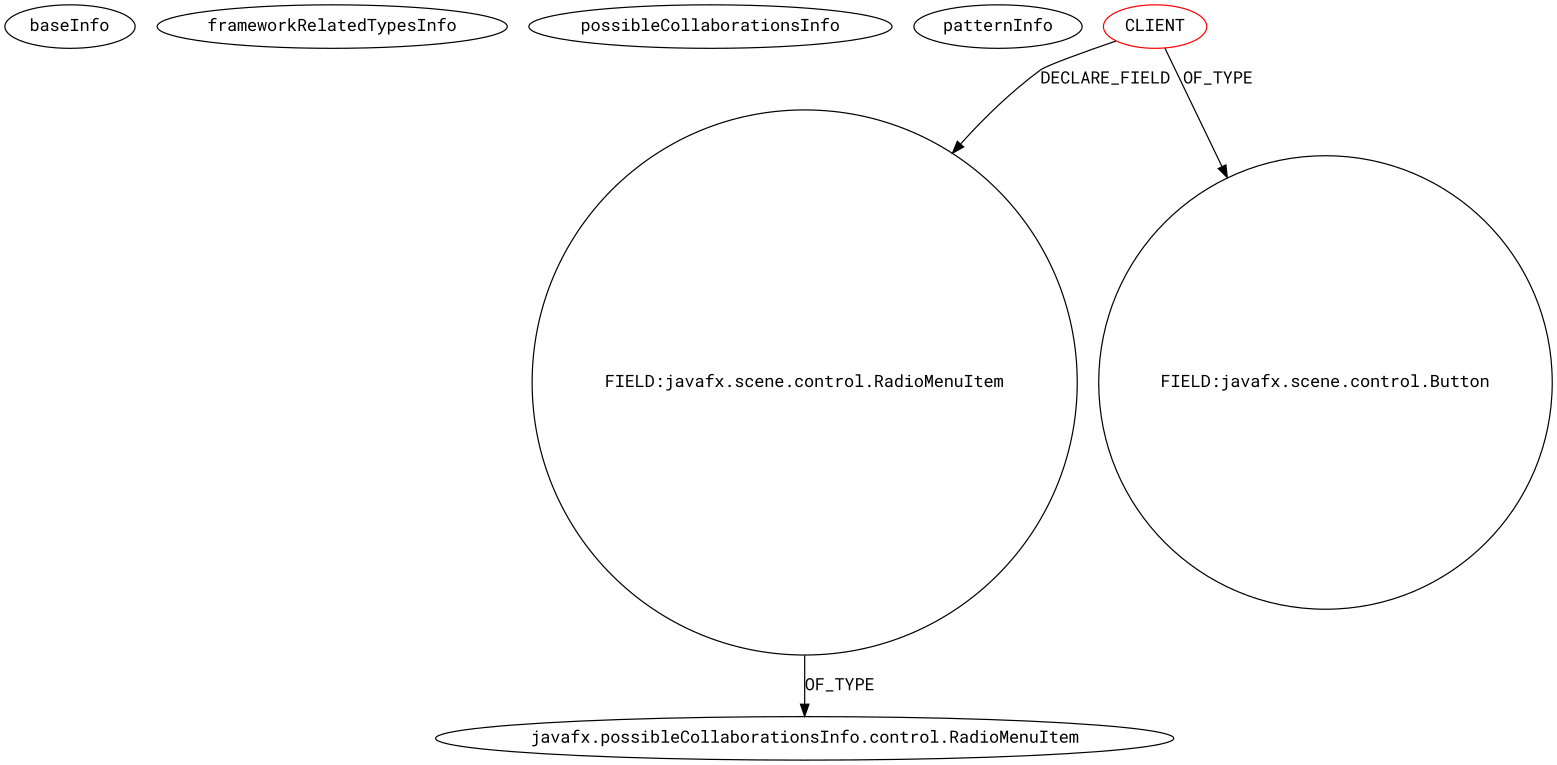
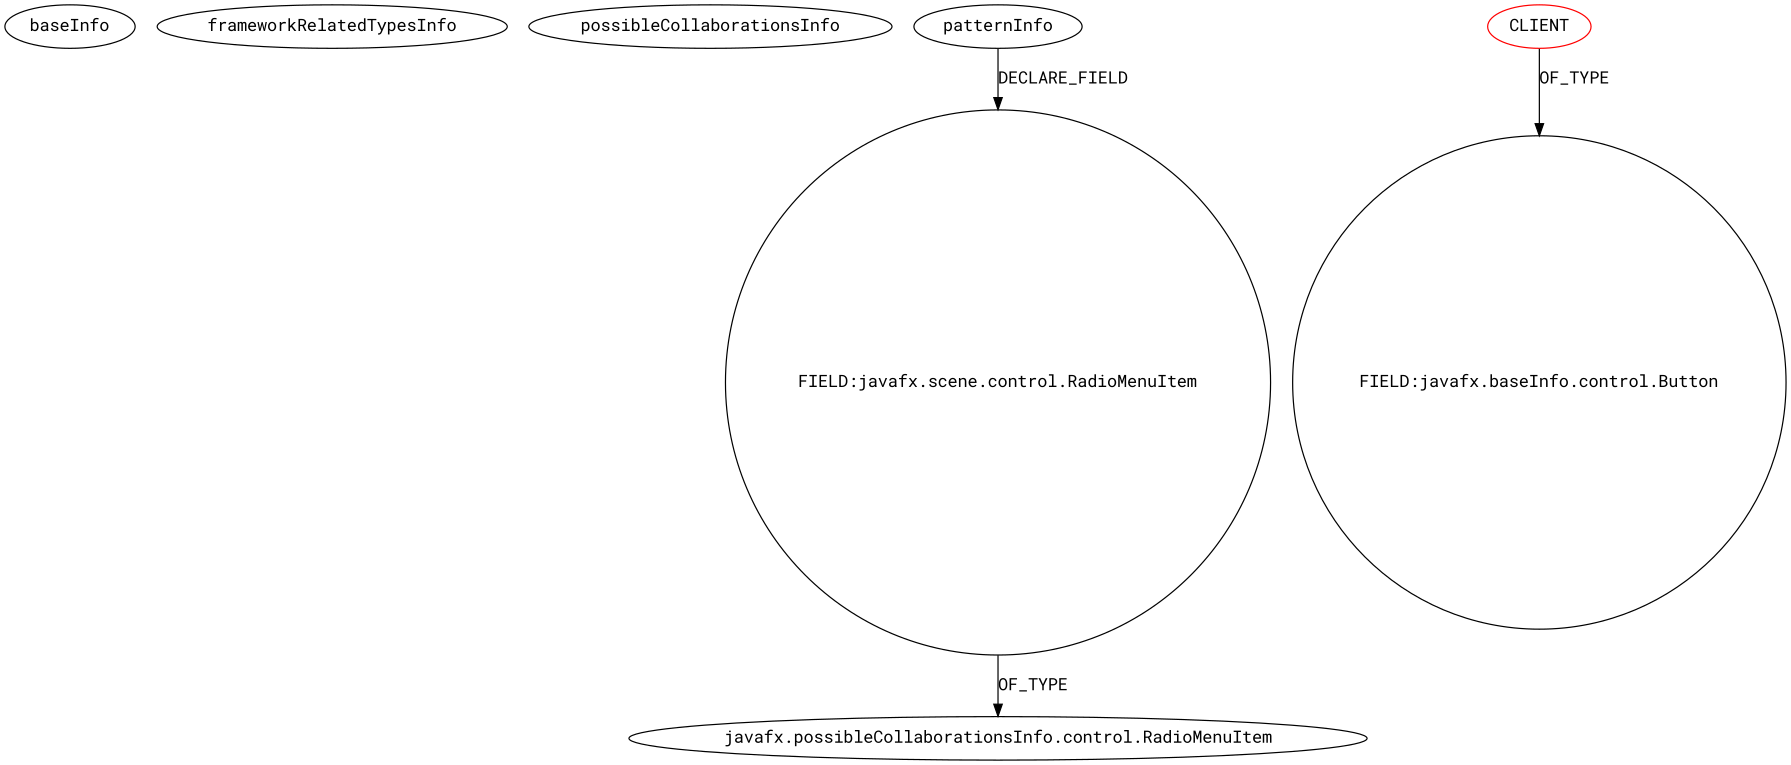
(1029, 78) -> (998, 73)
(1325, 382) -> (1539, 382)
